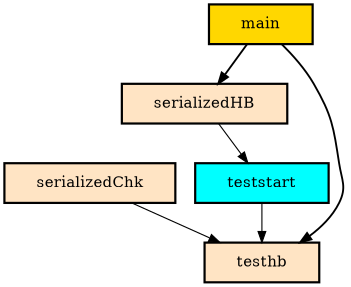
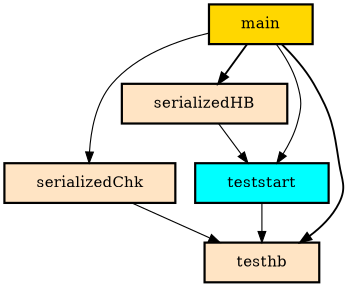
none -> (126, 71)
none -> (300, 98)
